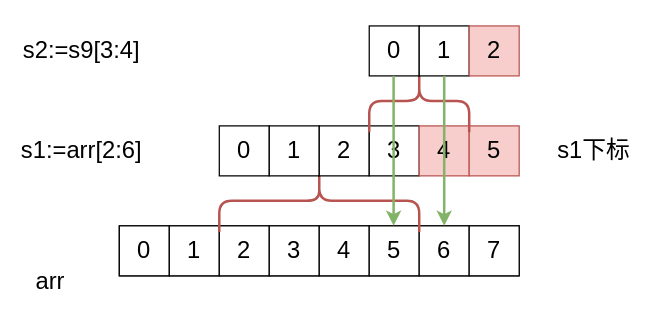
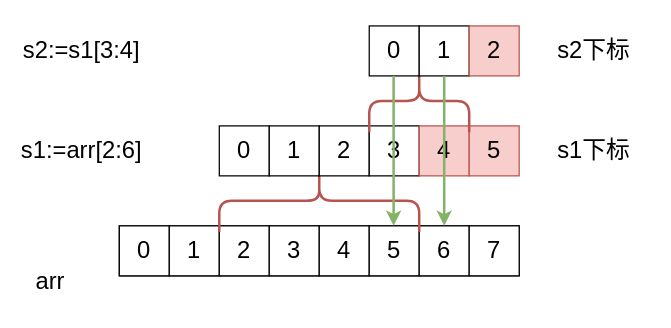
(82, 51) -> (82, 51)
none -> (594, 51)
